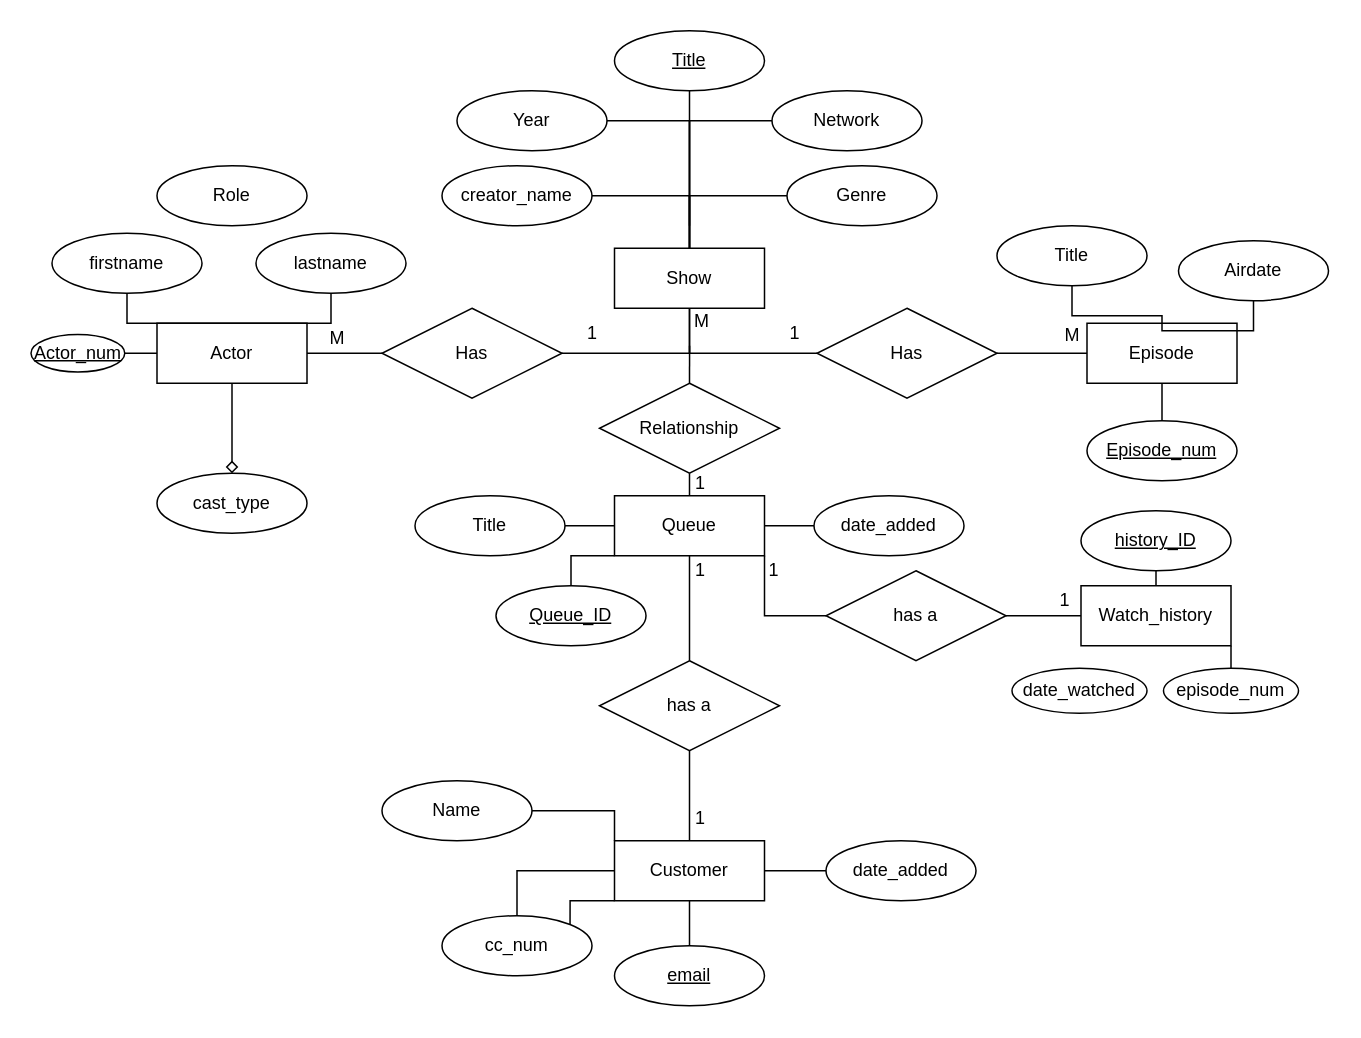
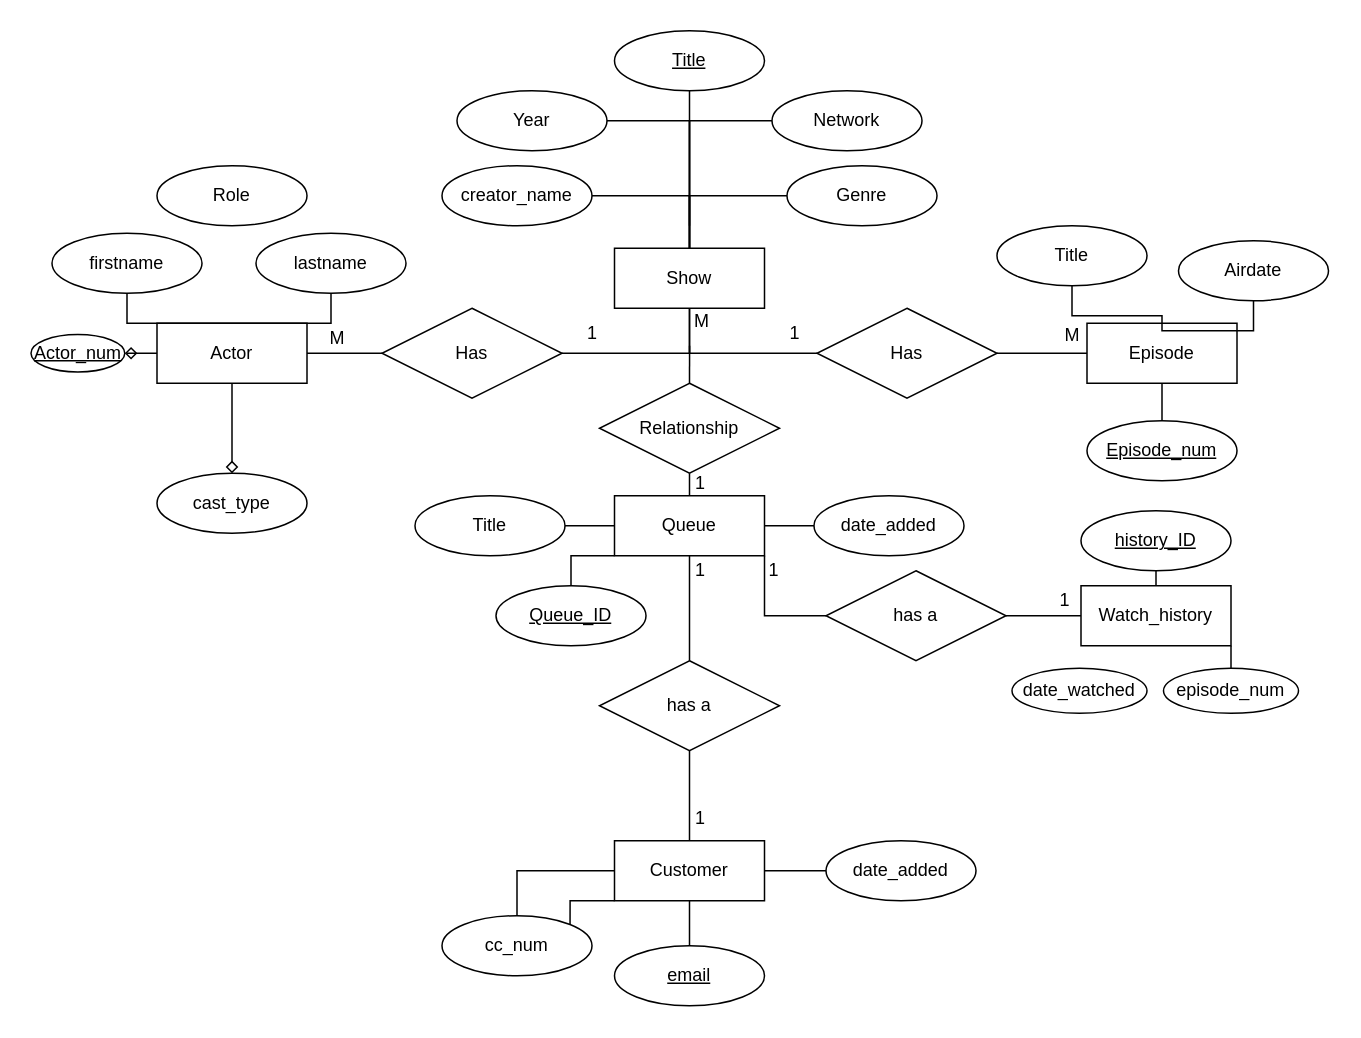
(131, 353) -> (137, 353)
(457, 811) -> none
(588, 811) -> none
